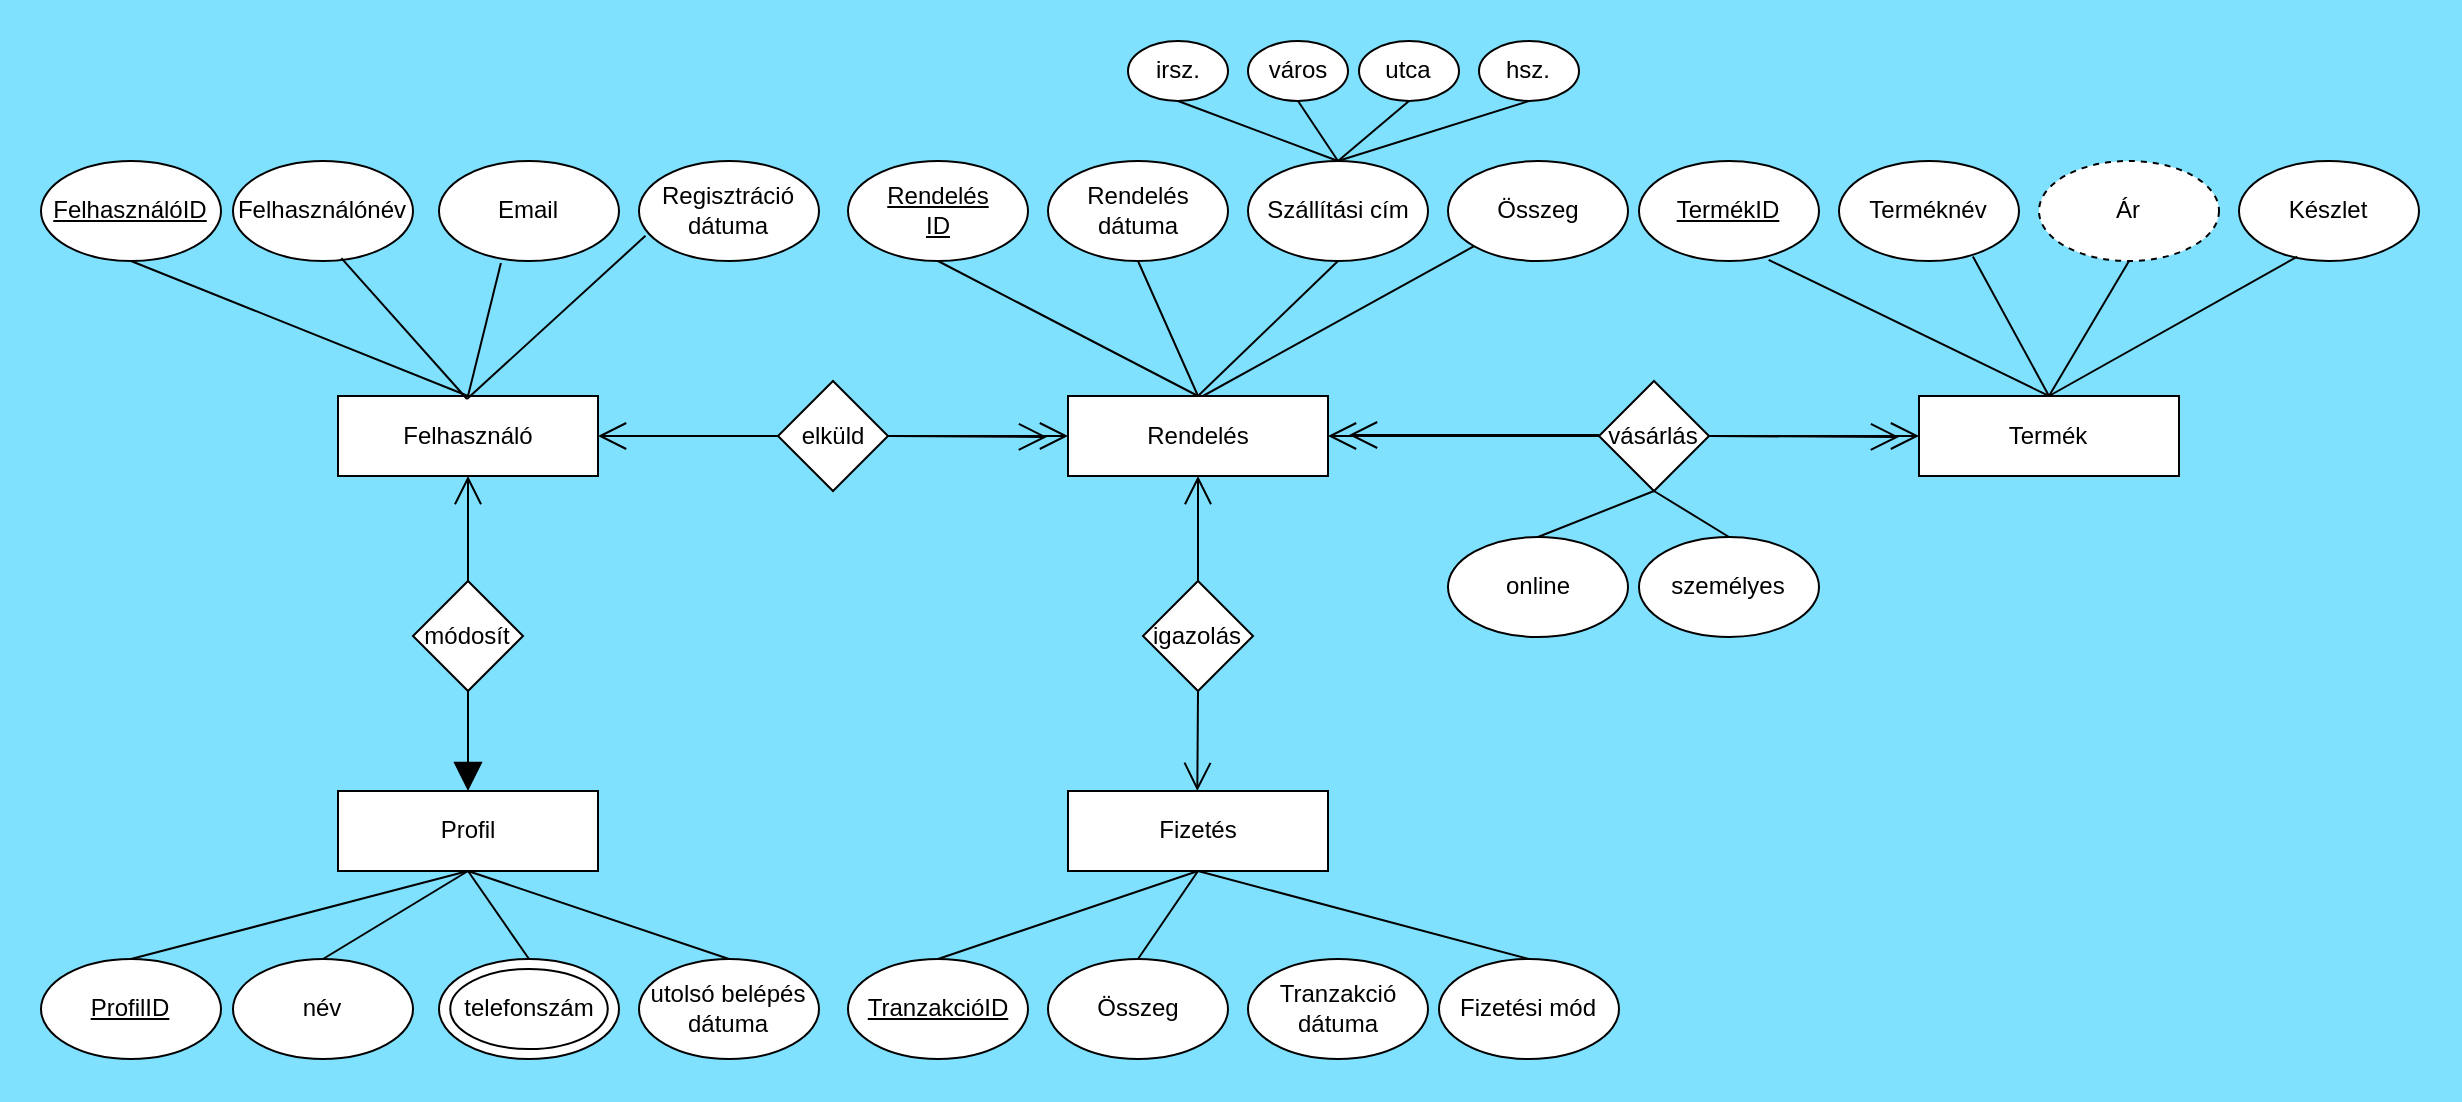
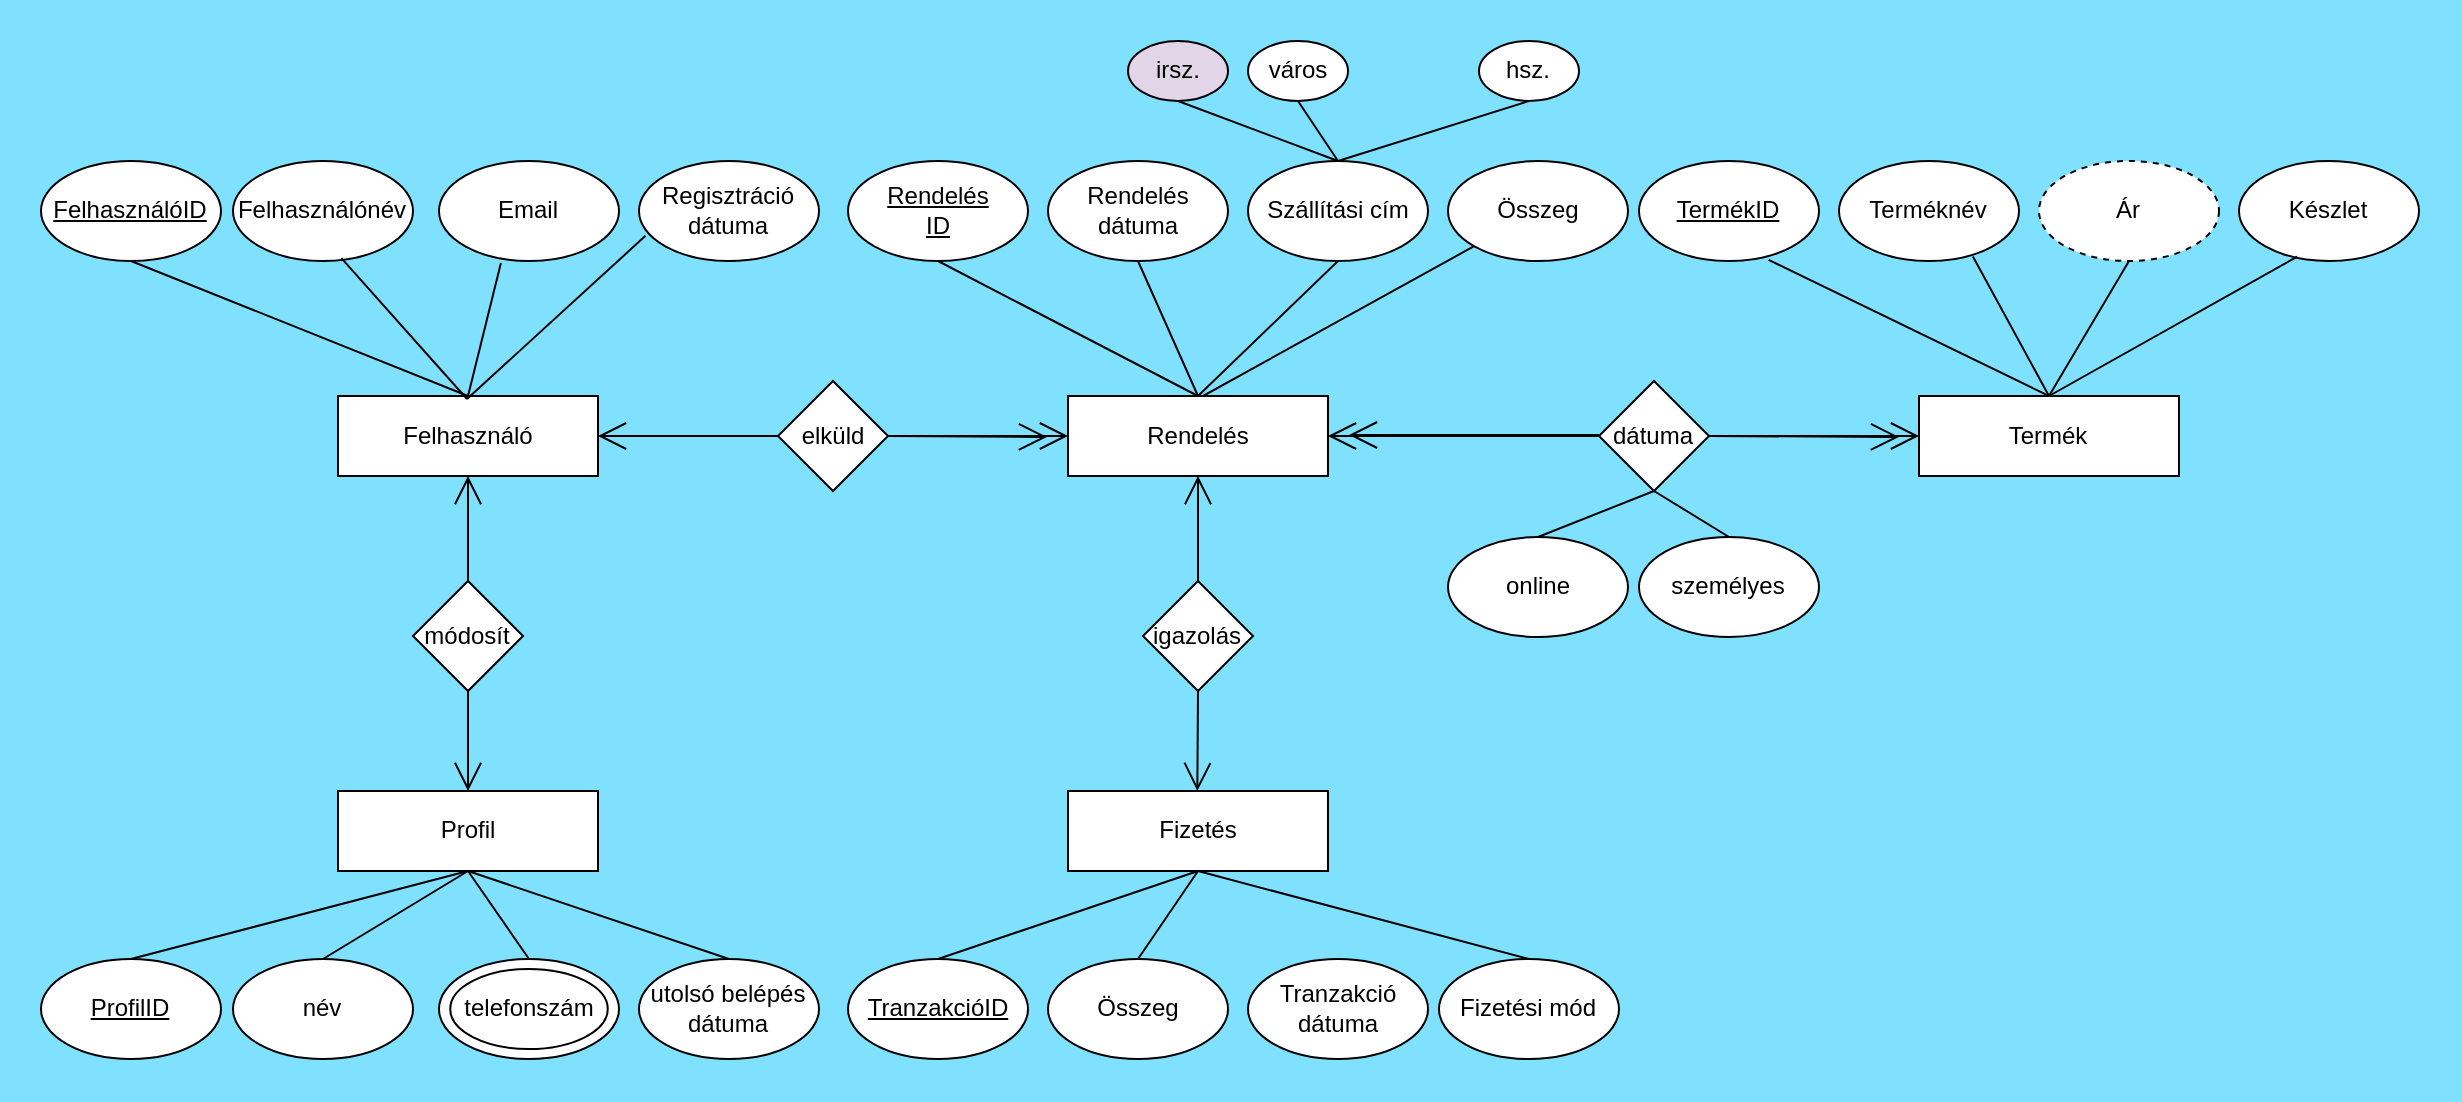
(1178, 71) -> (1178, 71)
(1409, 71) -> none
(1376, 129) -> none
(1654, 437) -> (1654, 437)
(468, 761) -> (468, 771)
